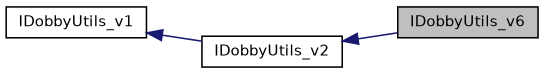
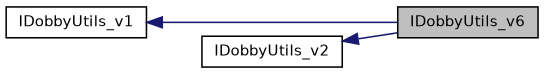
(182, 38) -> (280, 22)
